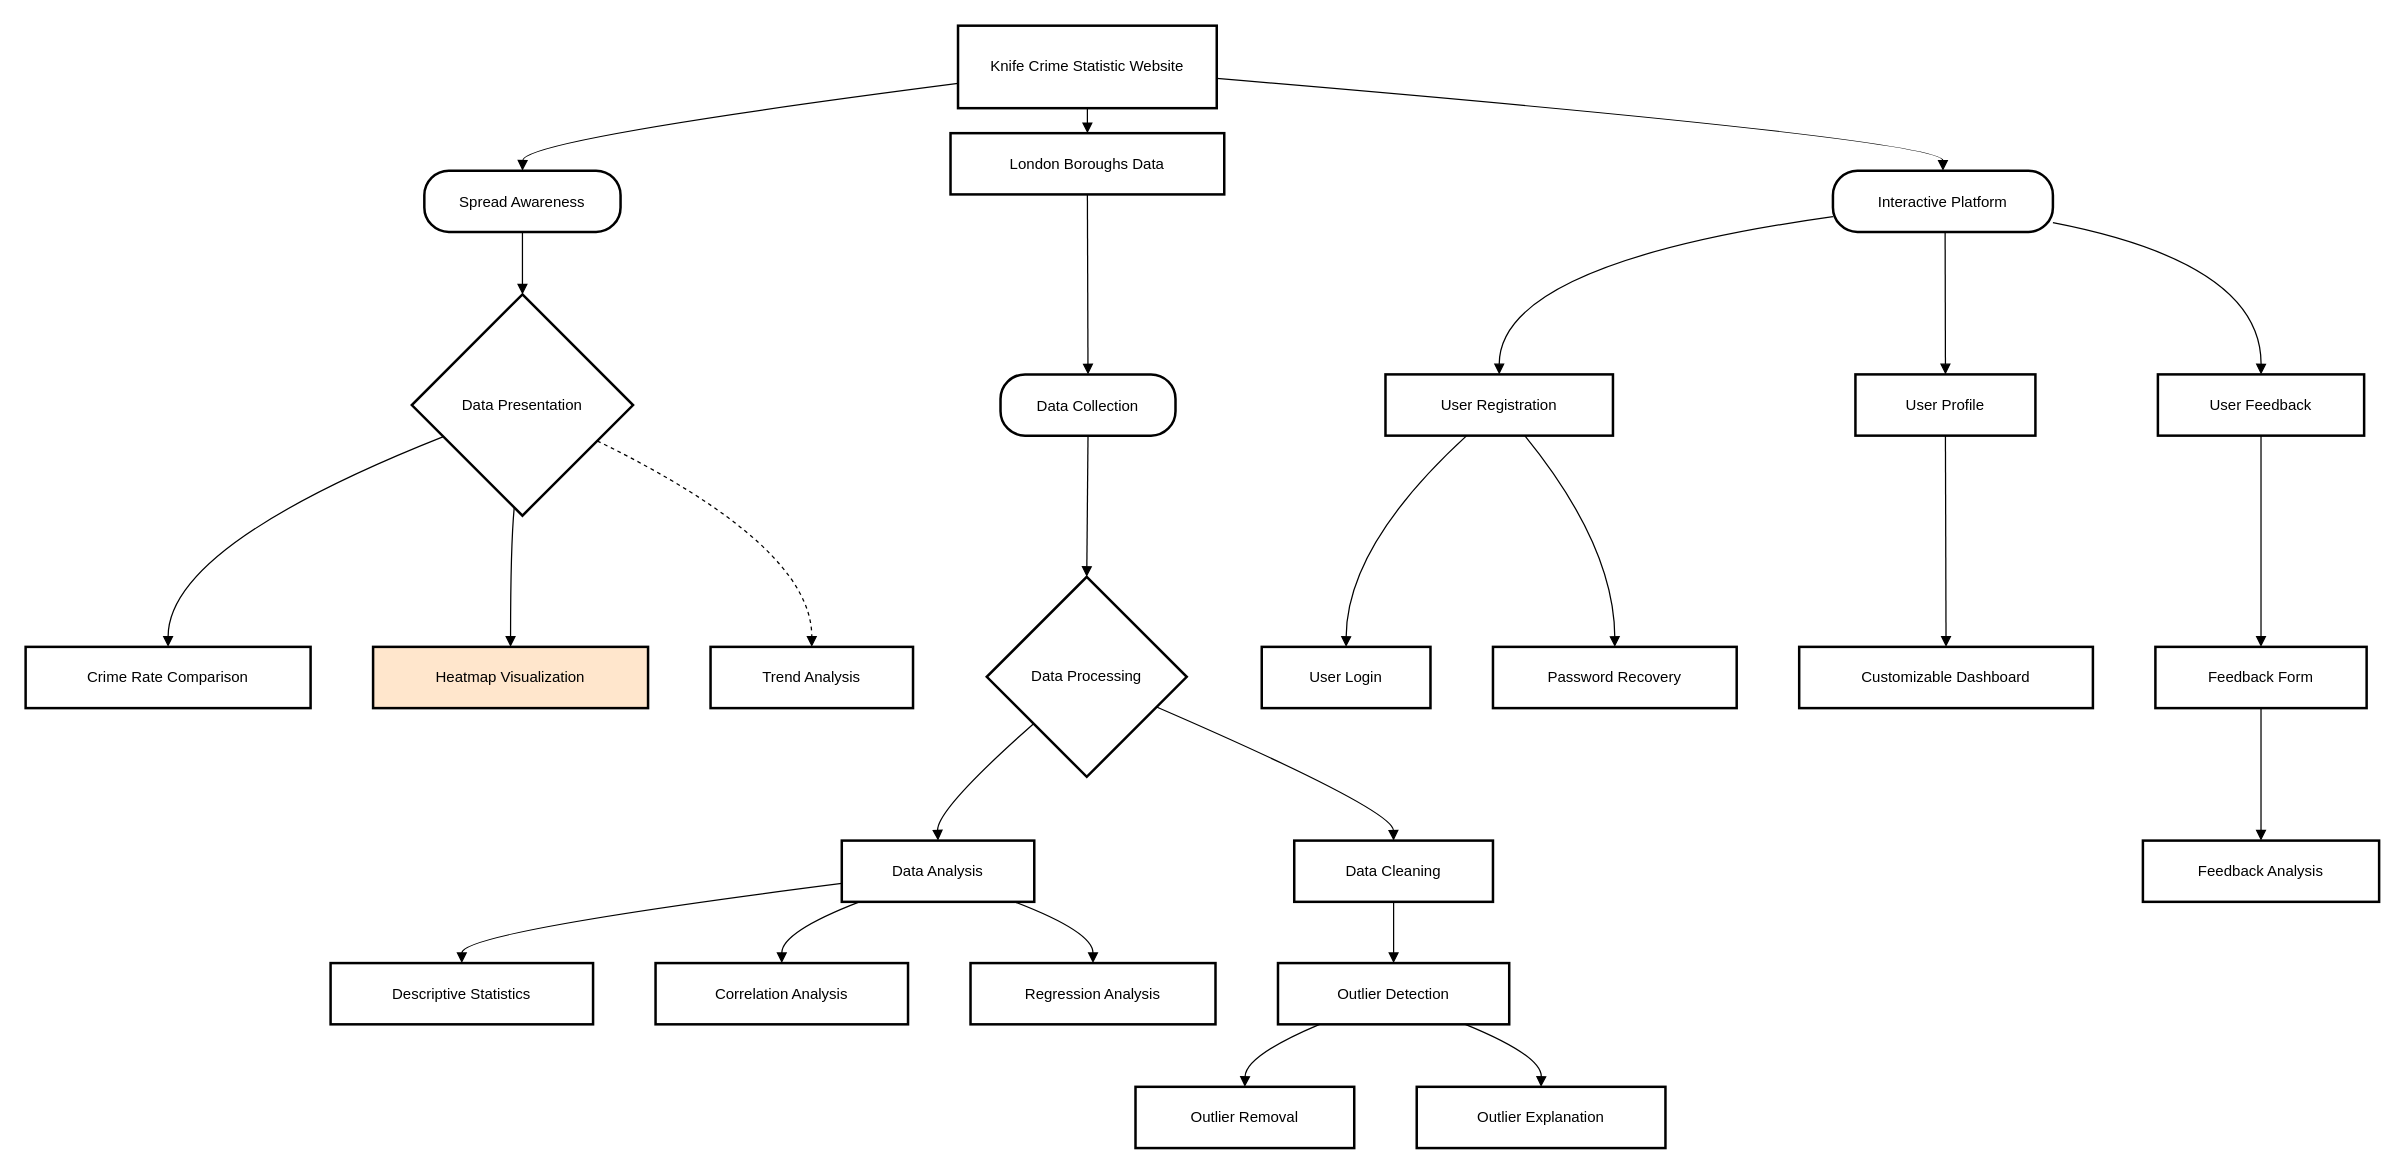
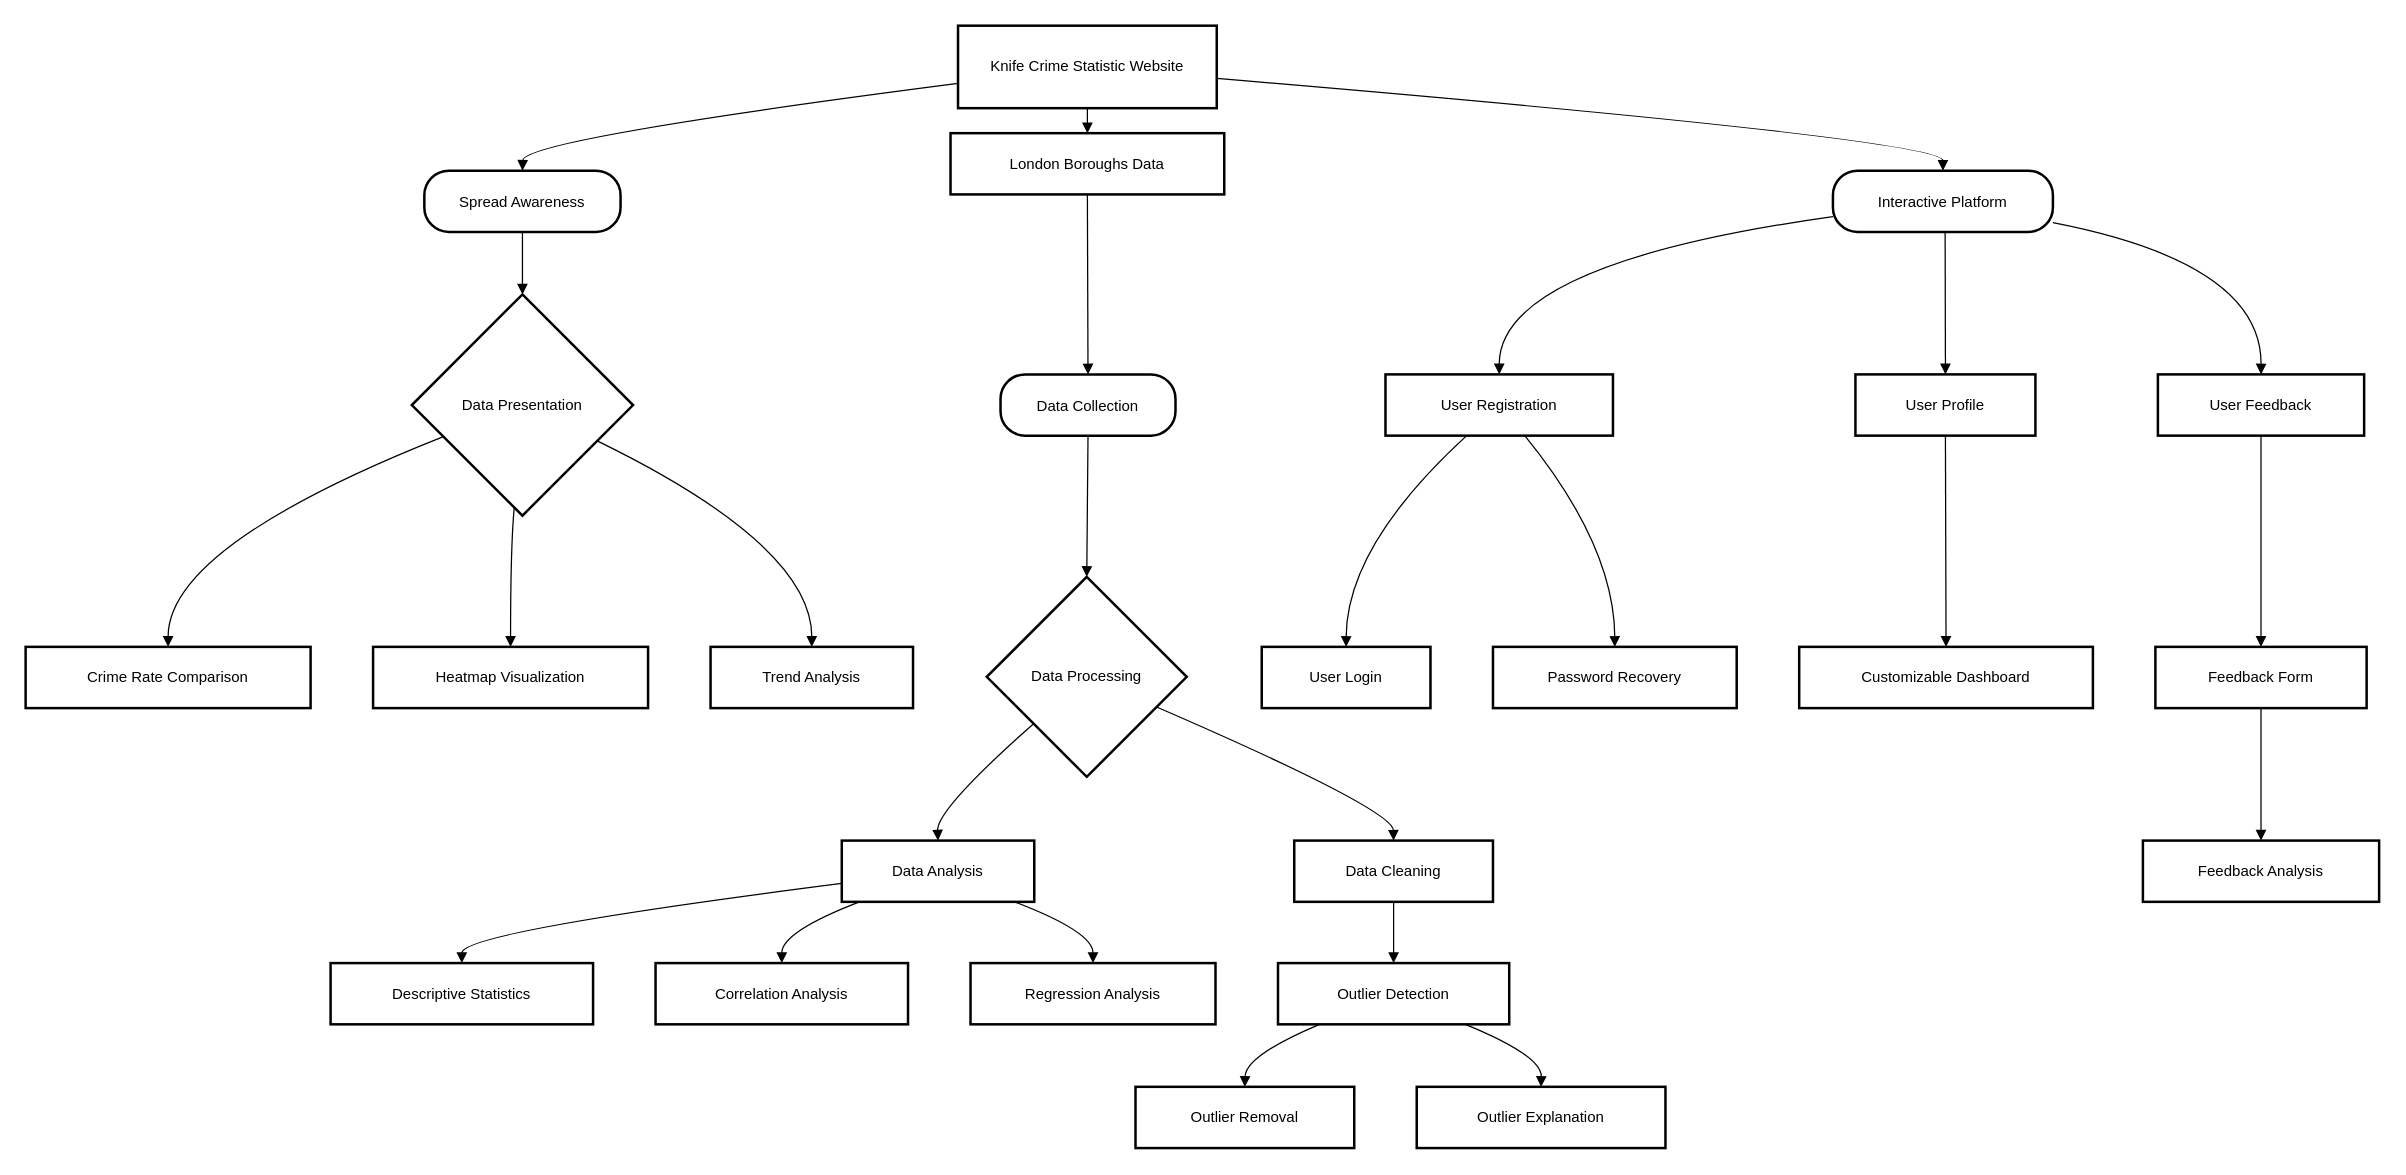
(726, 517) -> (726, 517)
(511, 678) -> (511, 678)
